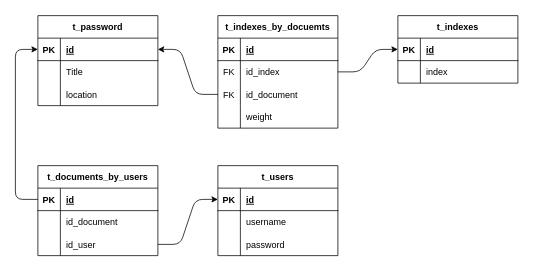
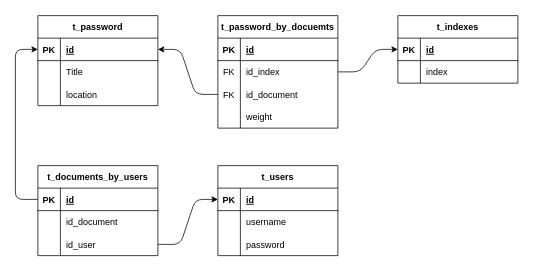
(278, 27) -> (278, 27)
